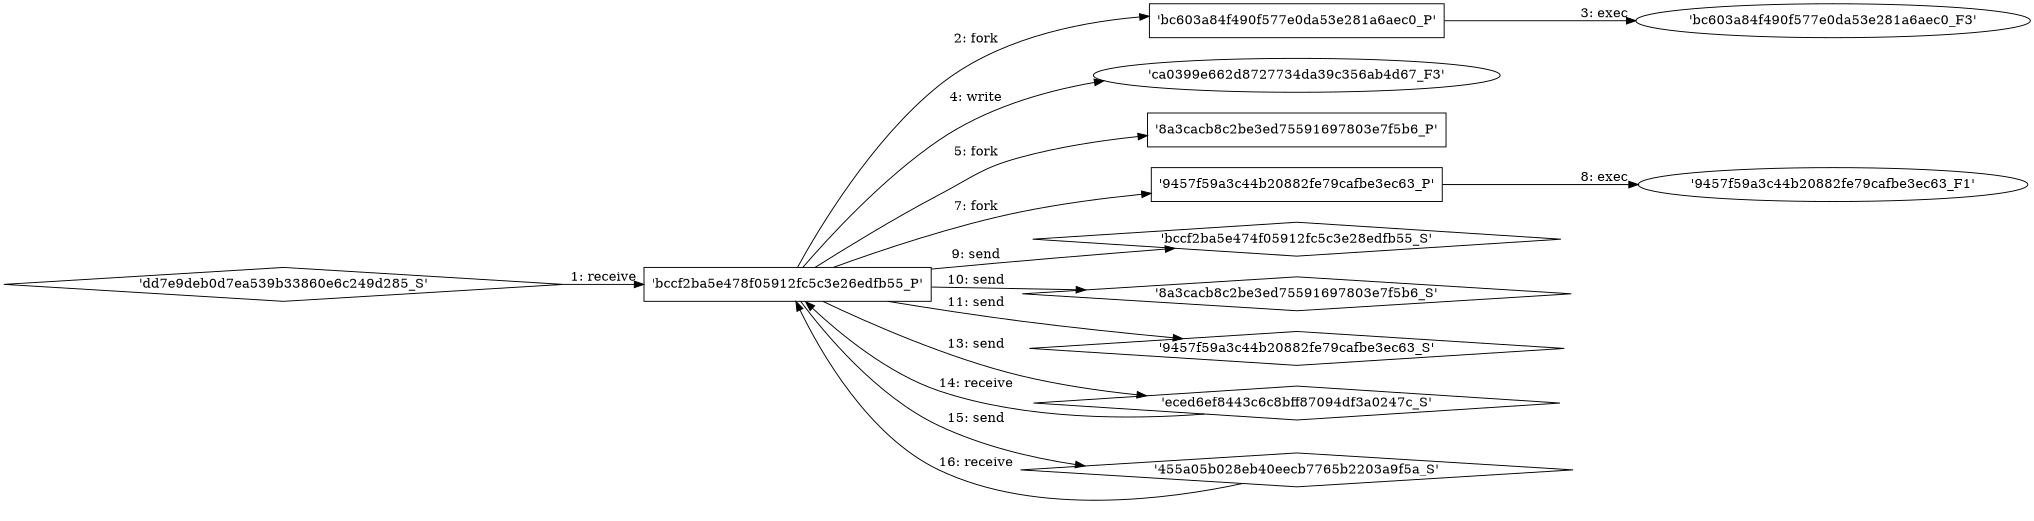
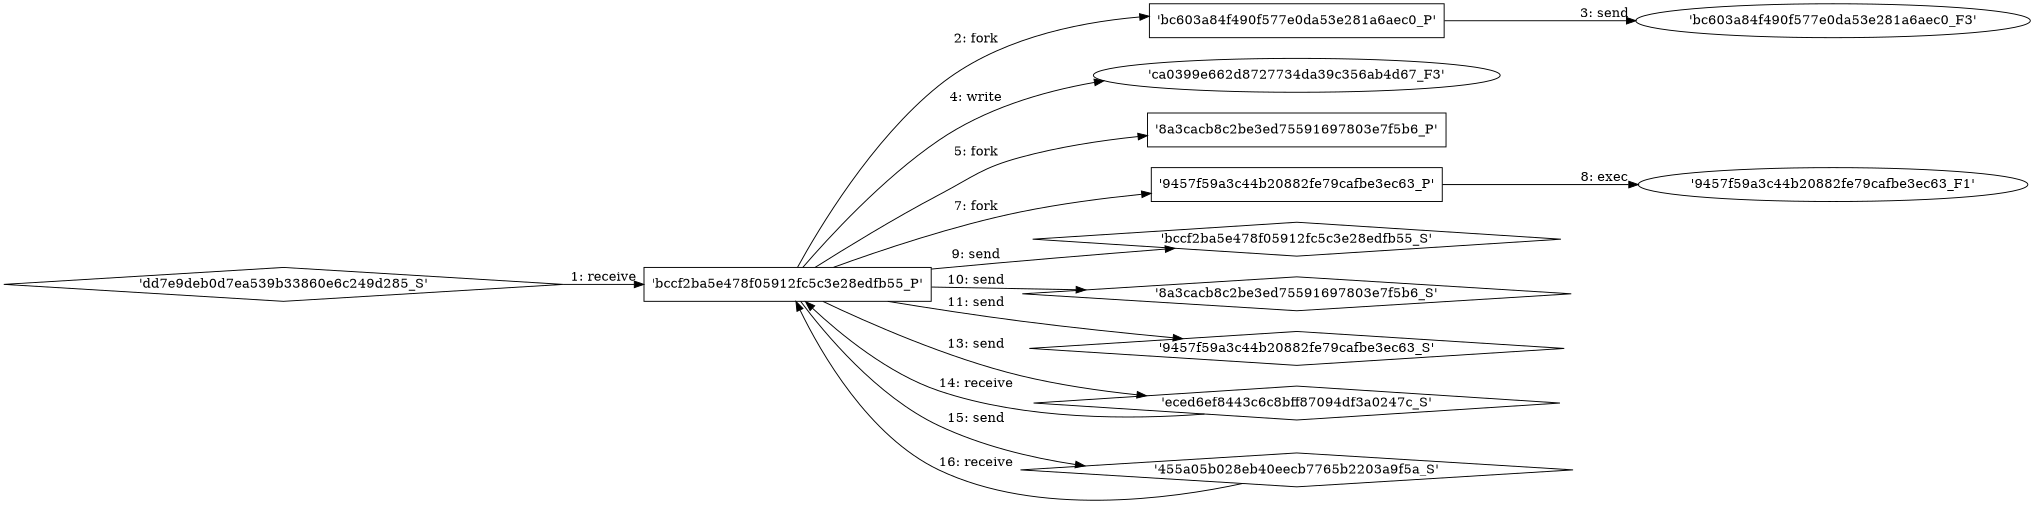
(1604, 14) -> (1604, 14)
(1297, 239) -> (1297, 239)
(788, 284) -> (788, 284)
